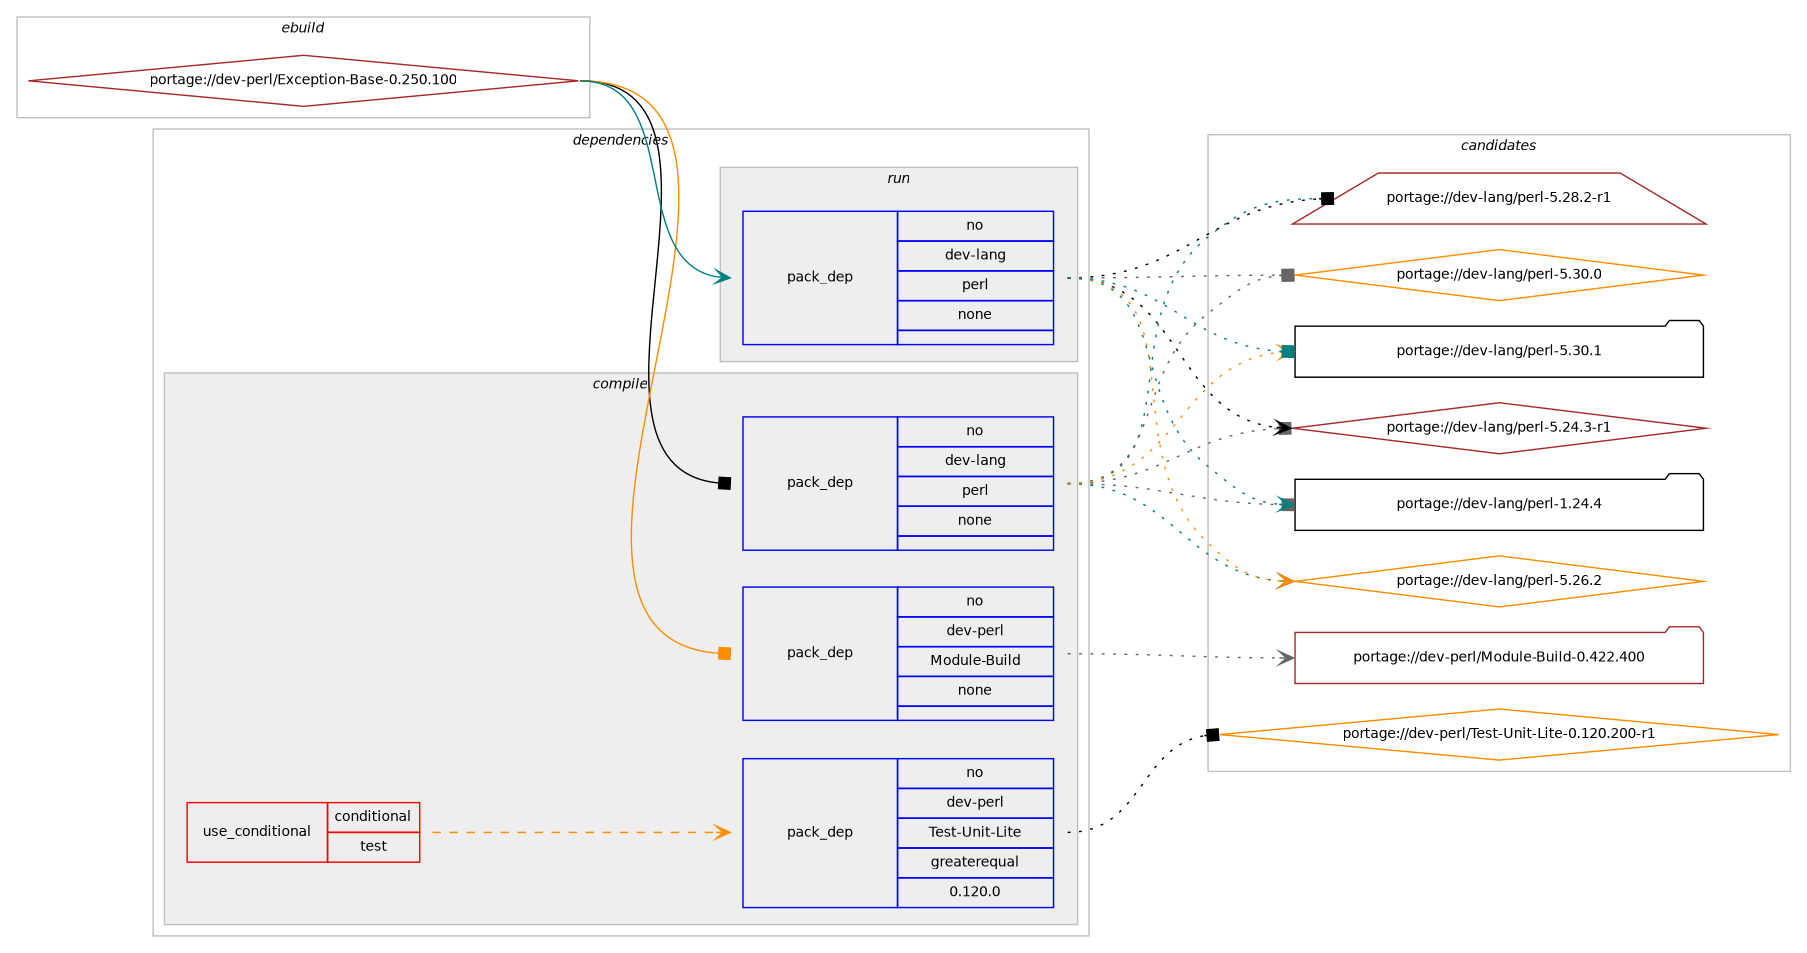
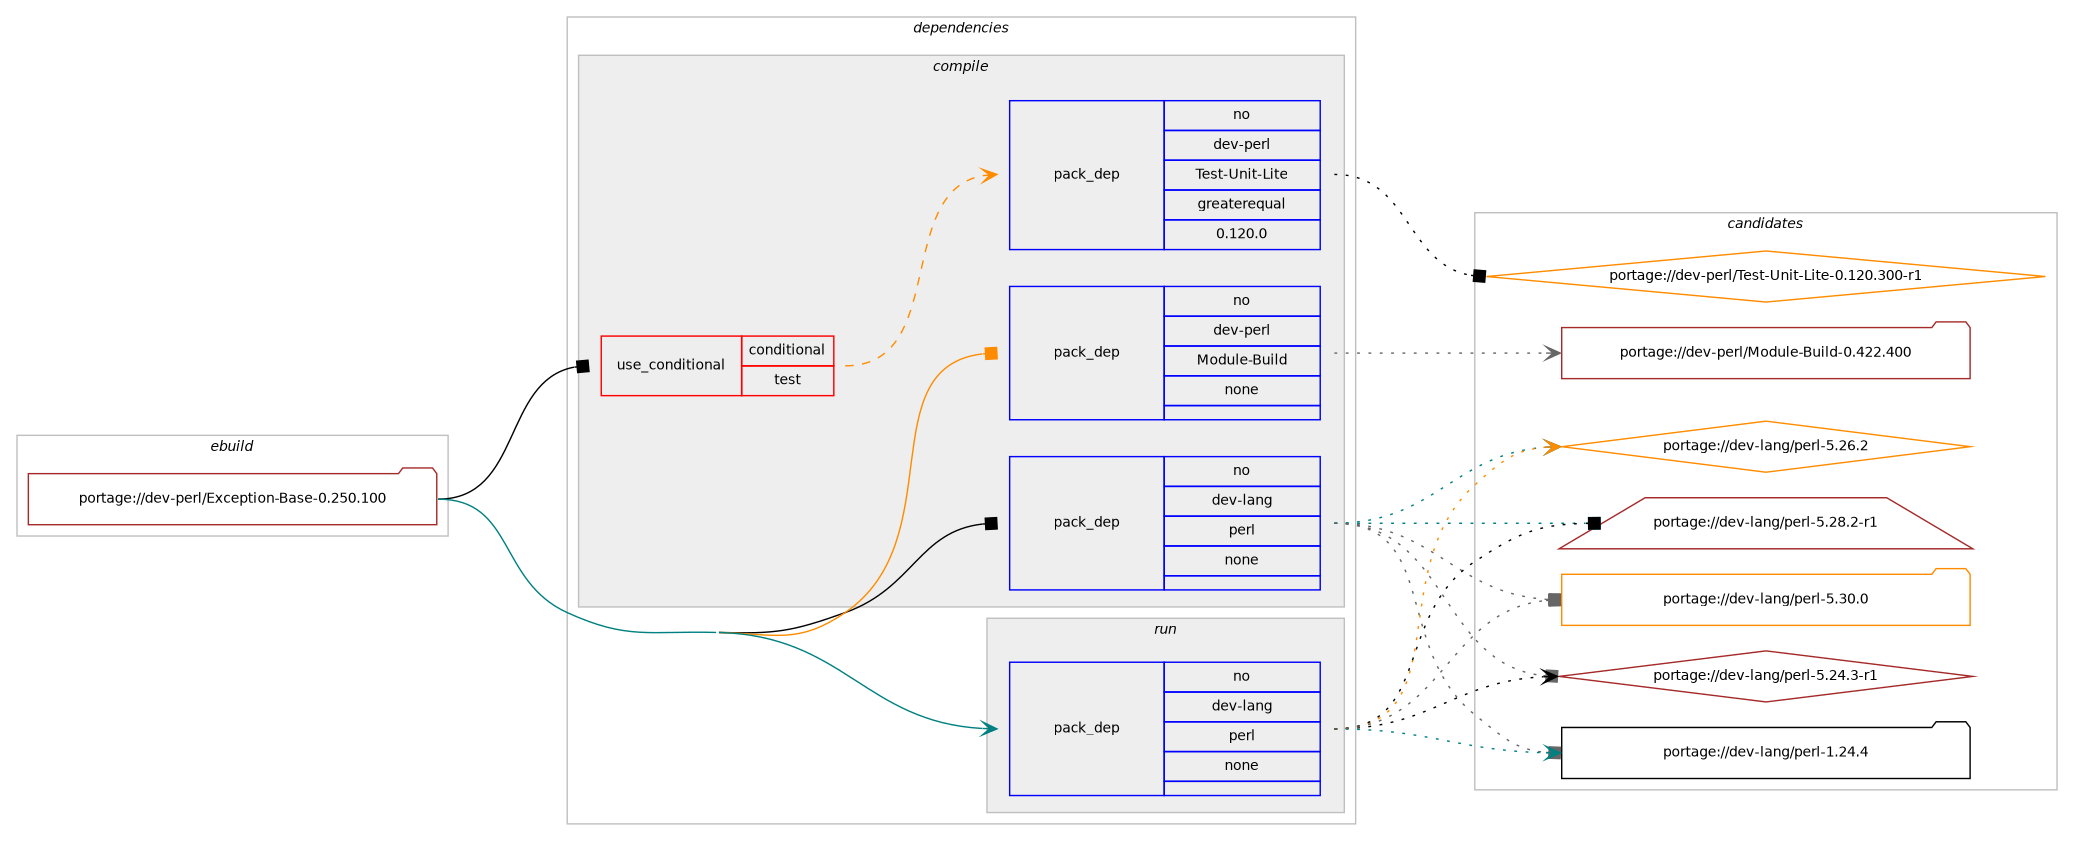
(303, 81) -> (233, 499)
(1499, 275) -> (1766, 600)
(1499, 352) -> none
none -> (510, 439)
(1499, 735) -> (1766, 277)
